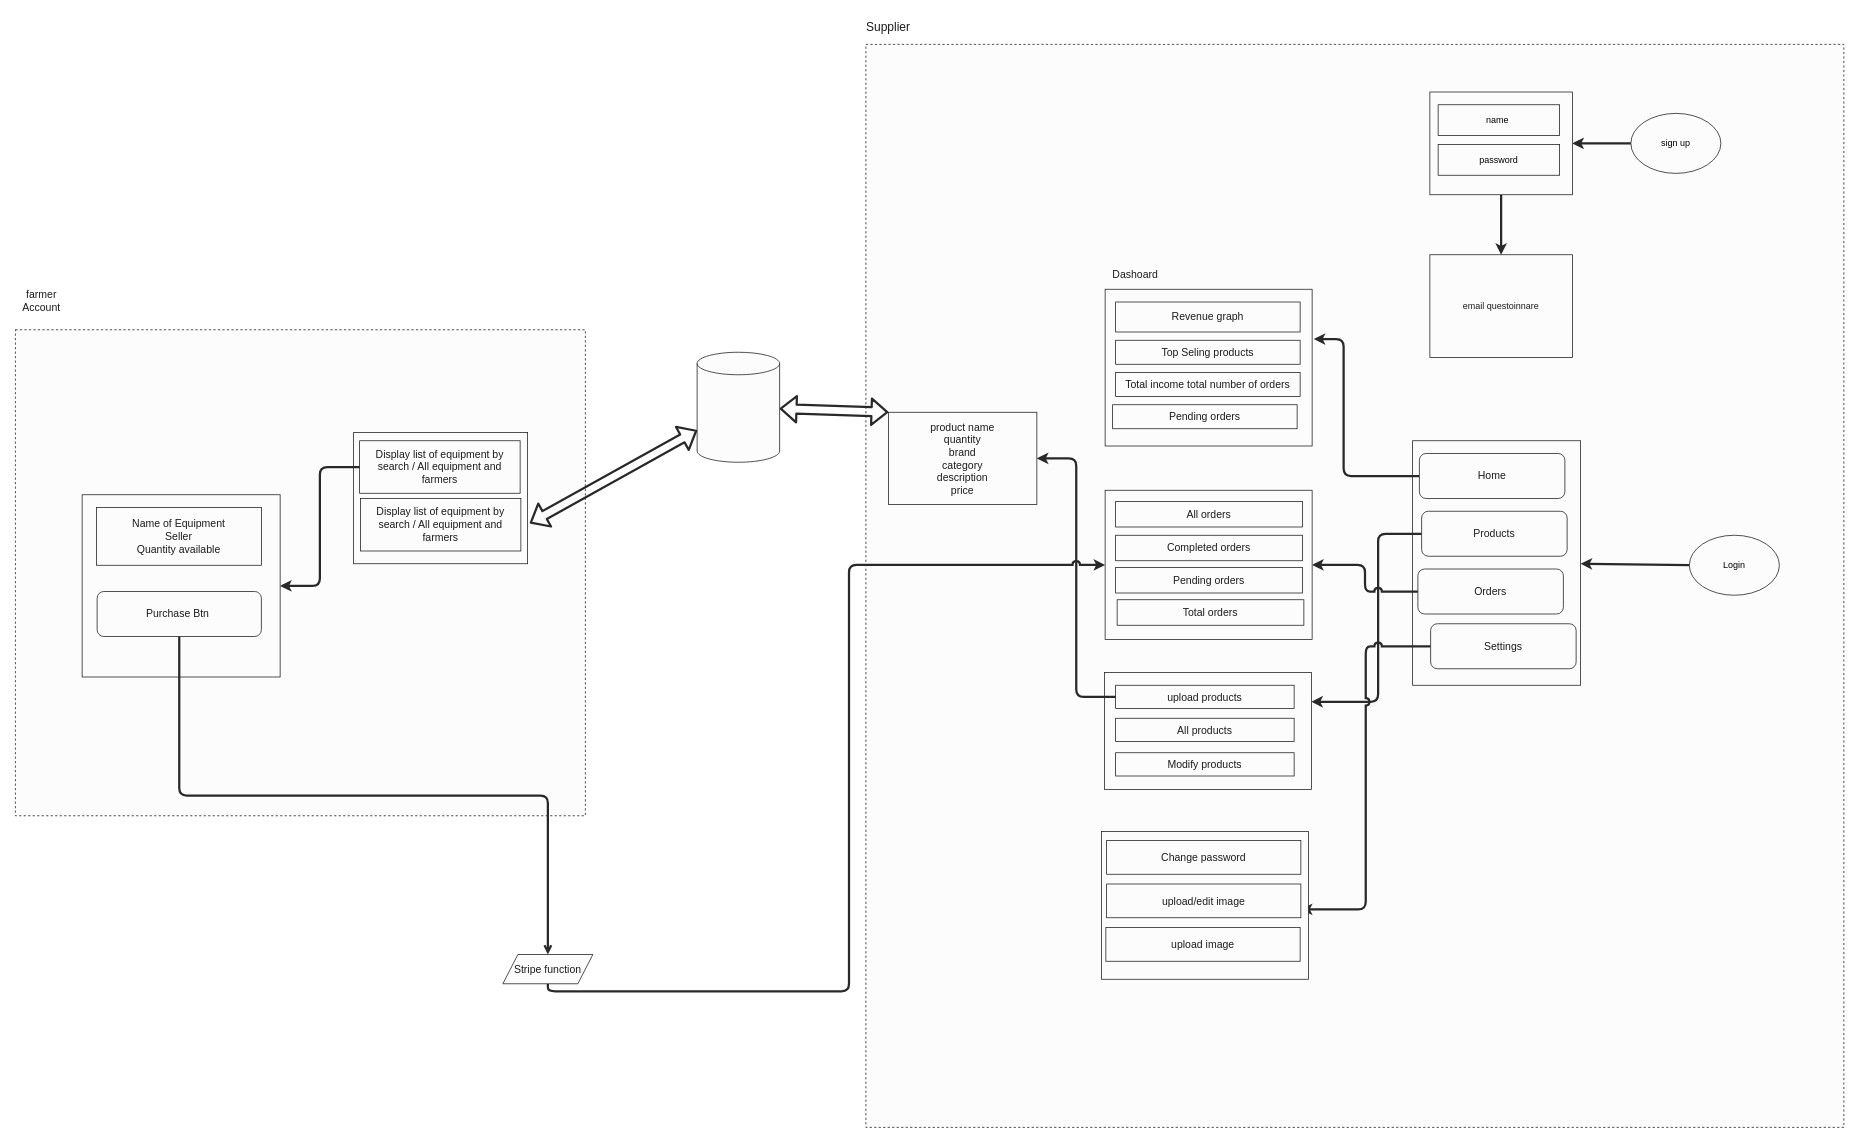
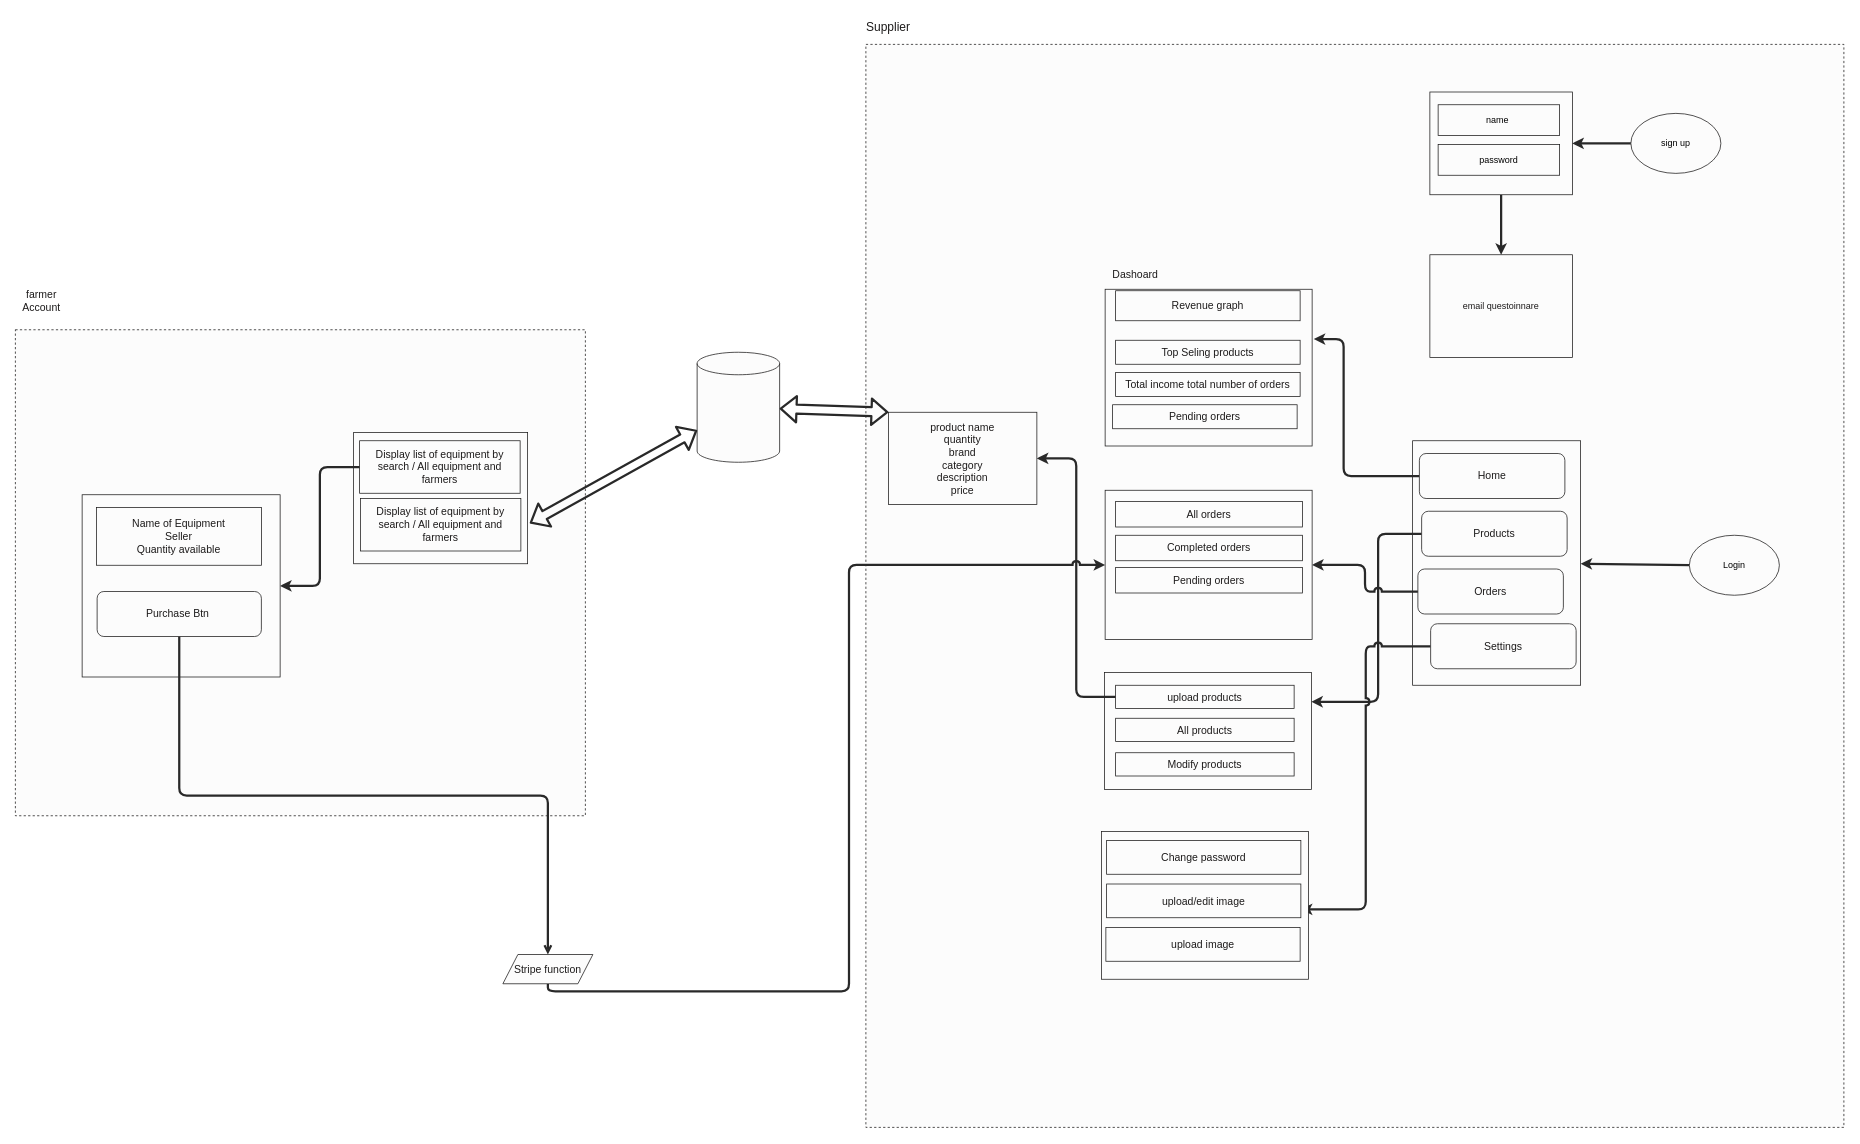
(1208, 317) -> (1208, 306)
(1211, 612) -> none
